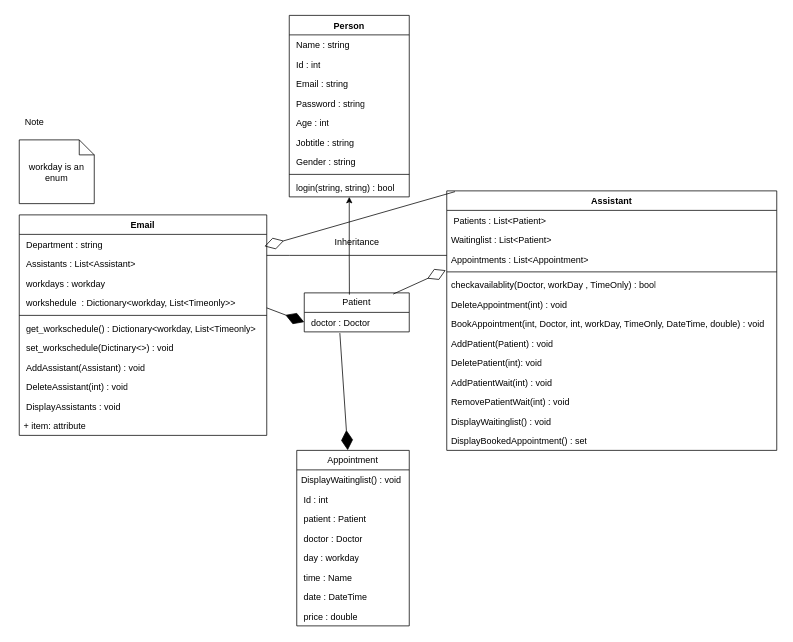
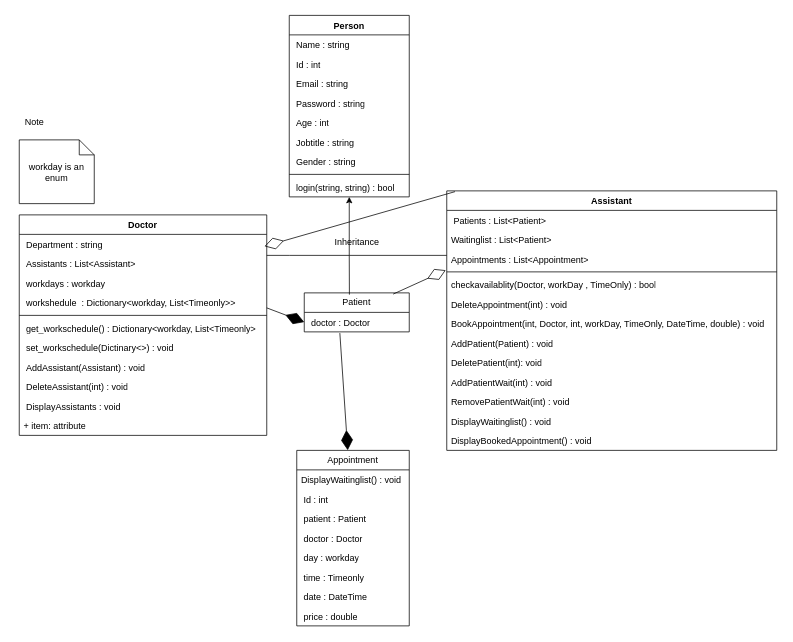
(143, 226) -> (143, 226)
(525, 442) -> (526, 442)
(324, 578) -> (332, 578)
